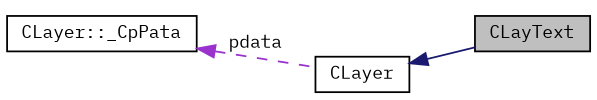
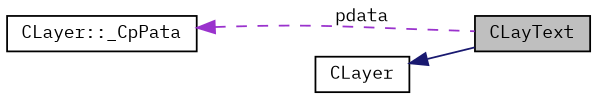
(265, 59) -> (345, 27)
